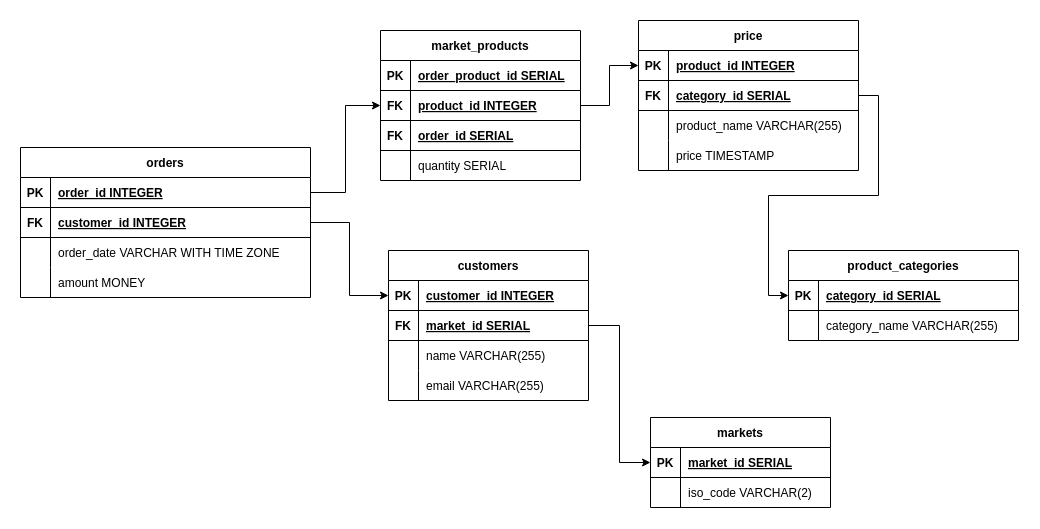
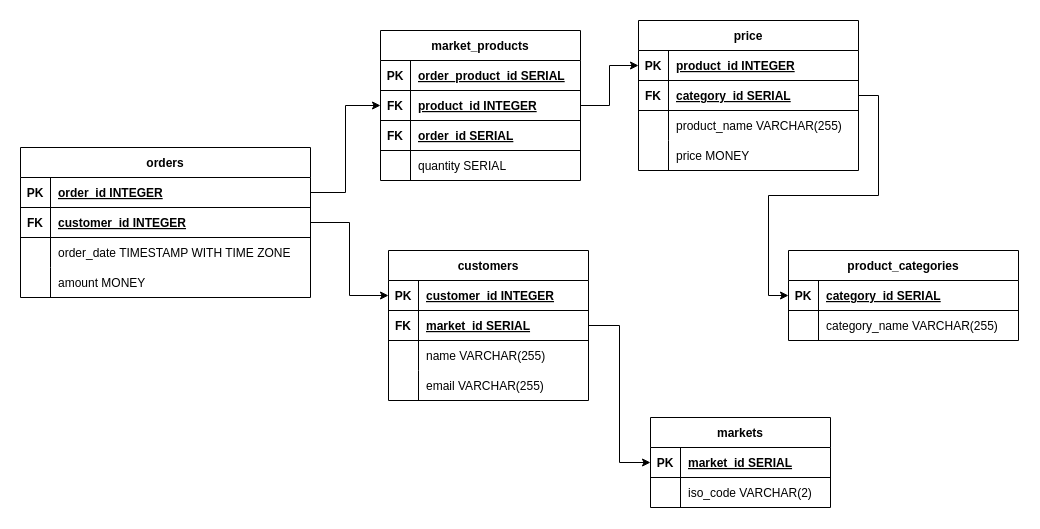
(723, 156) -> (710, 156)
(163, 253) -> (169, 253)
